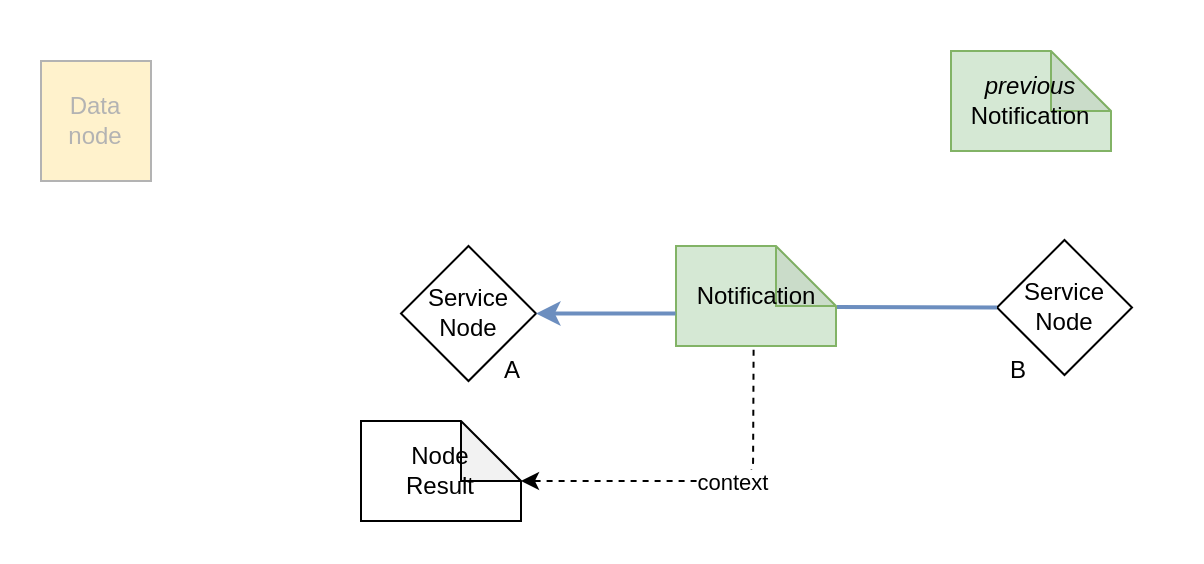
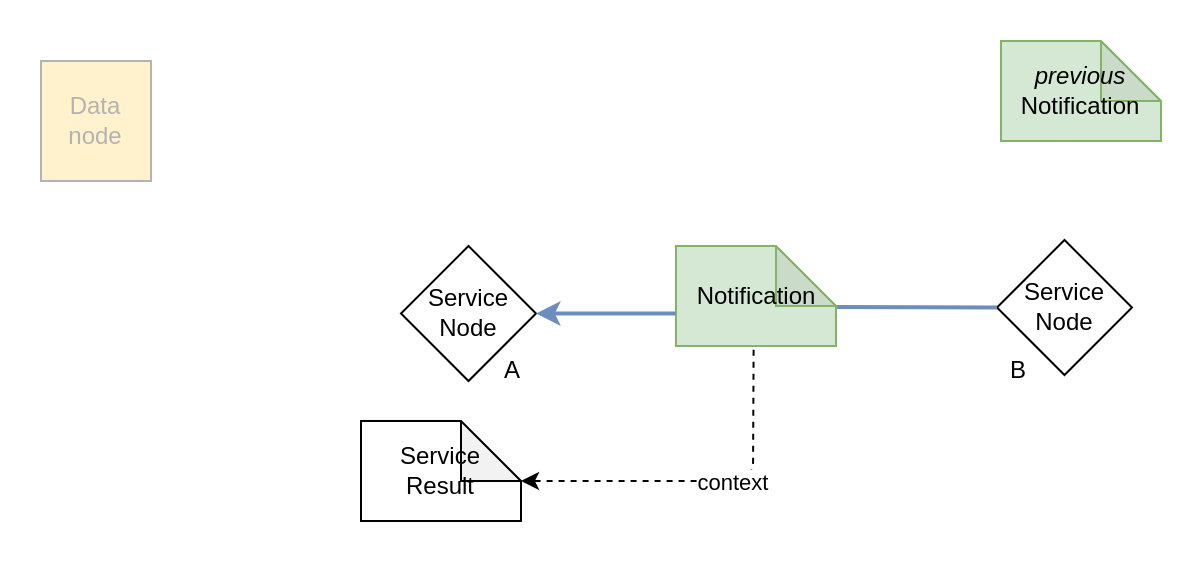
(1031, 101) -> (1081, 91)
(441, 471) -> (441, 471)
